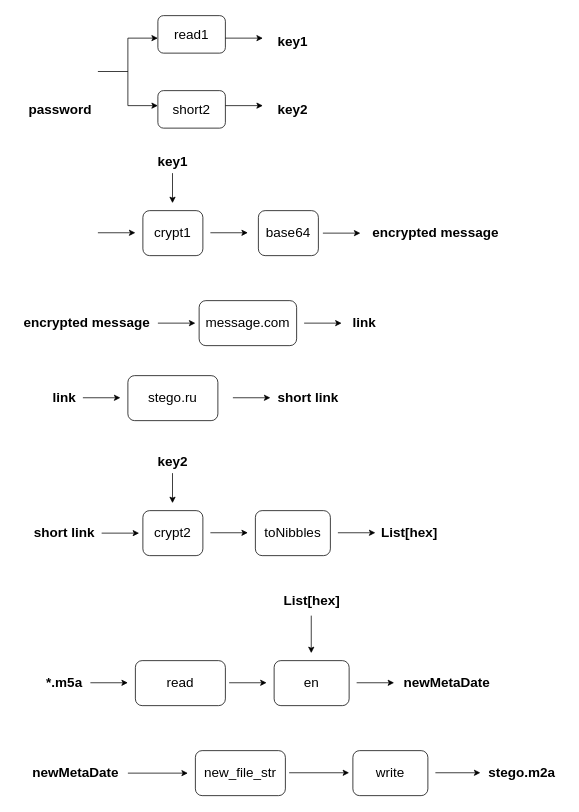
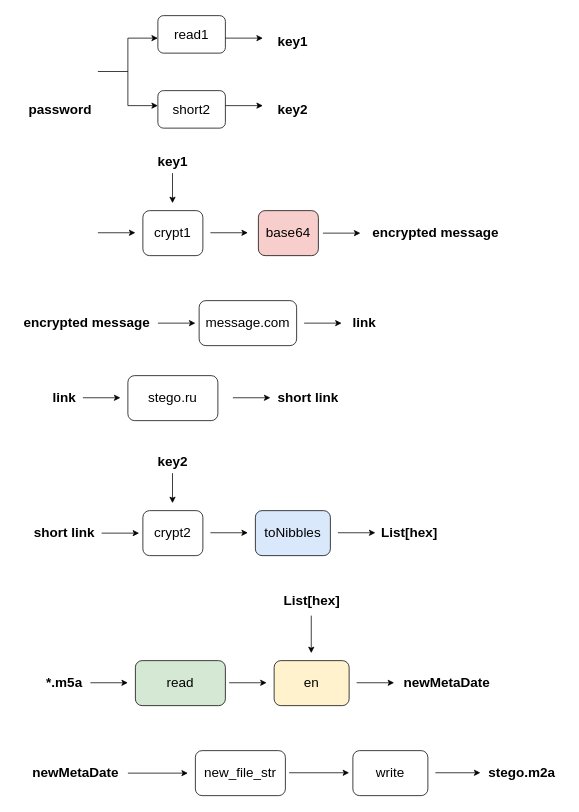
(288, 233) -> (288, 233)
(293, 533) -> (293, 533)
(180, 683) -> (180, 683)
(312, 683) -> (312, 683)
